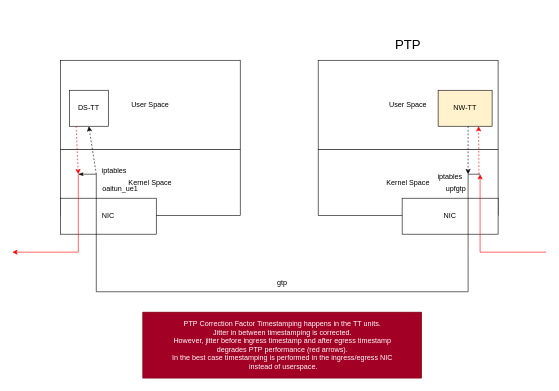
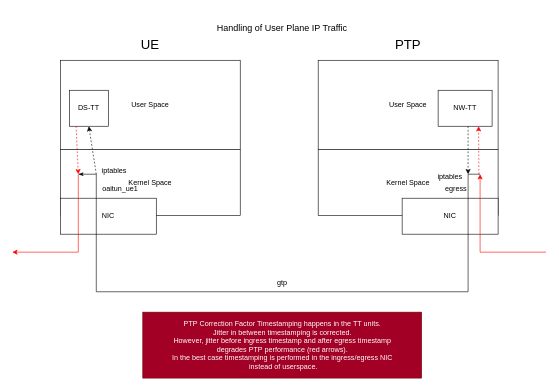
none -> (282, 27)
none -> (150, 45)
(465, 108) -> (465, 108)
(456, 189) -> (456, 189)
